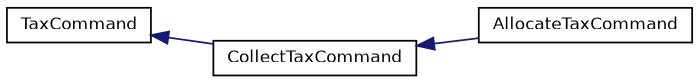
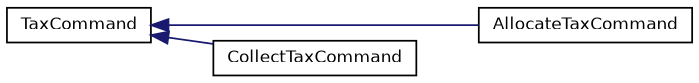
(456, 41) -> (324, 25)
